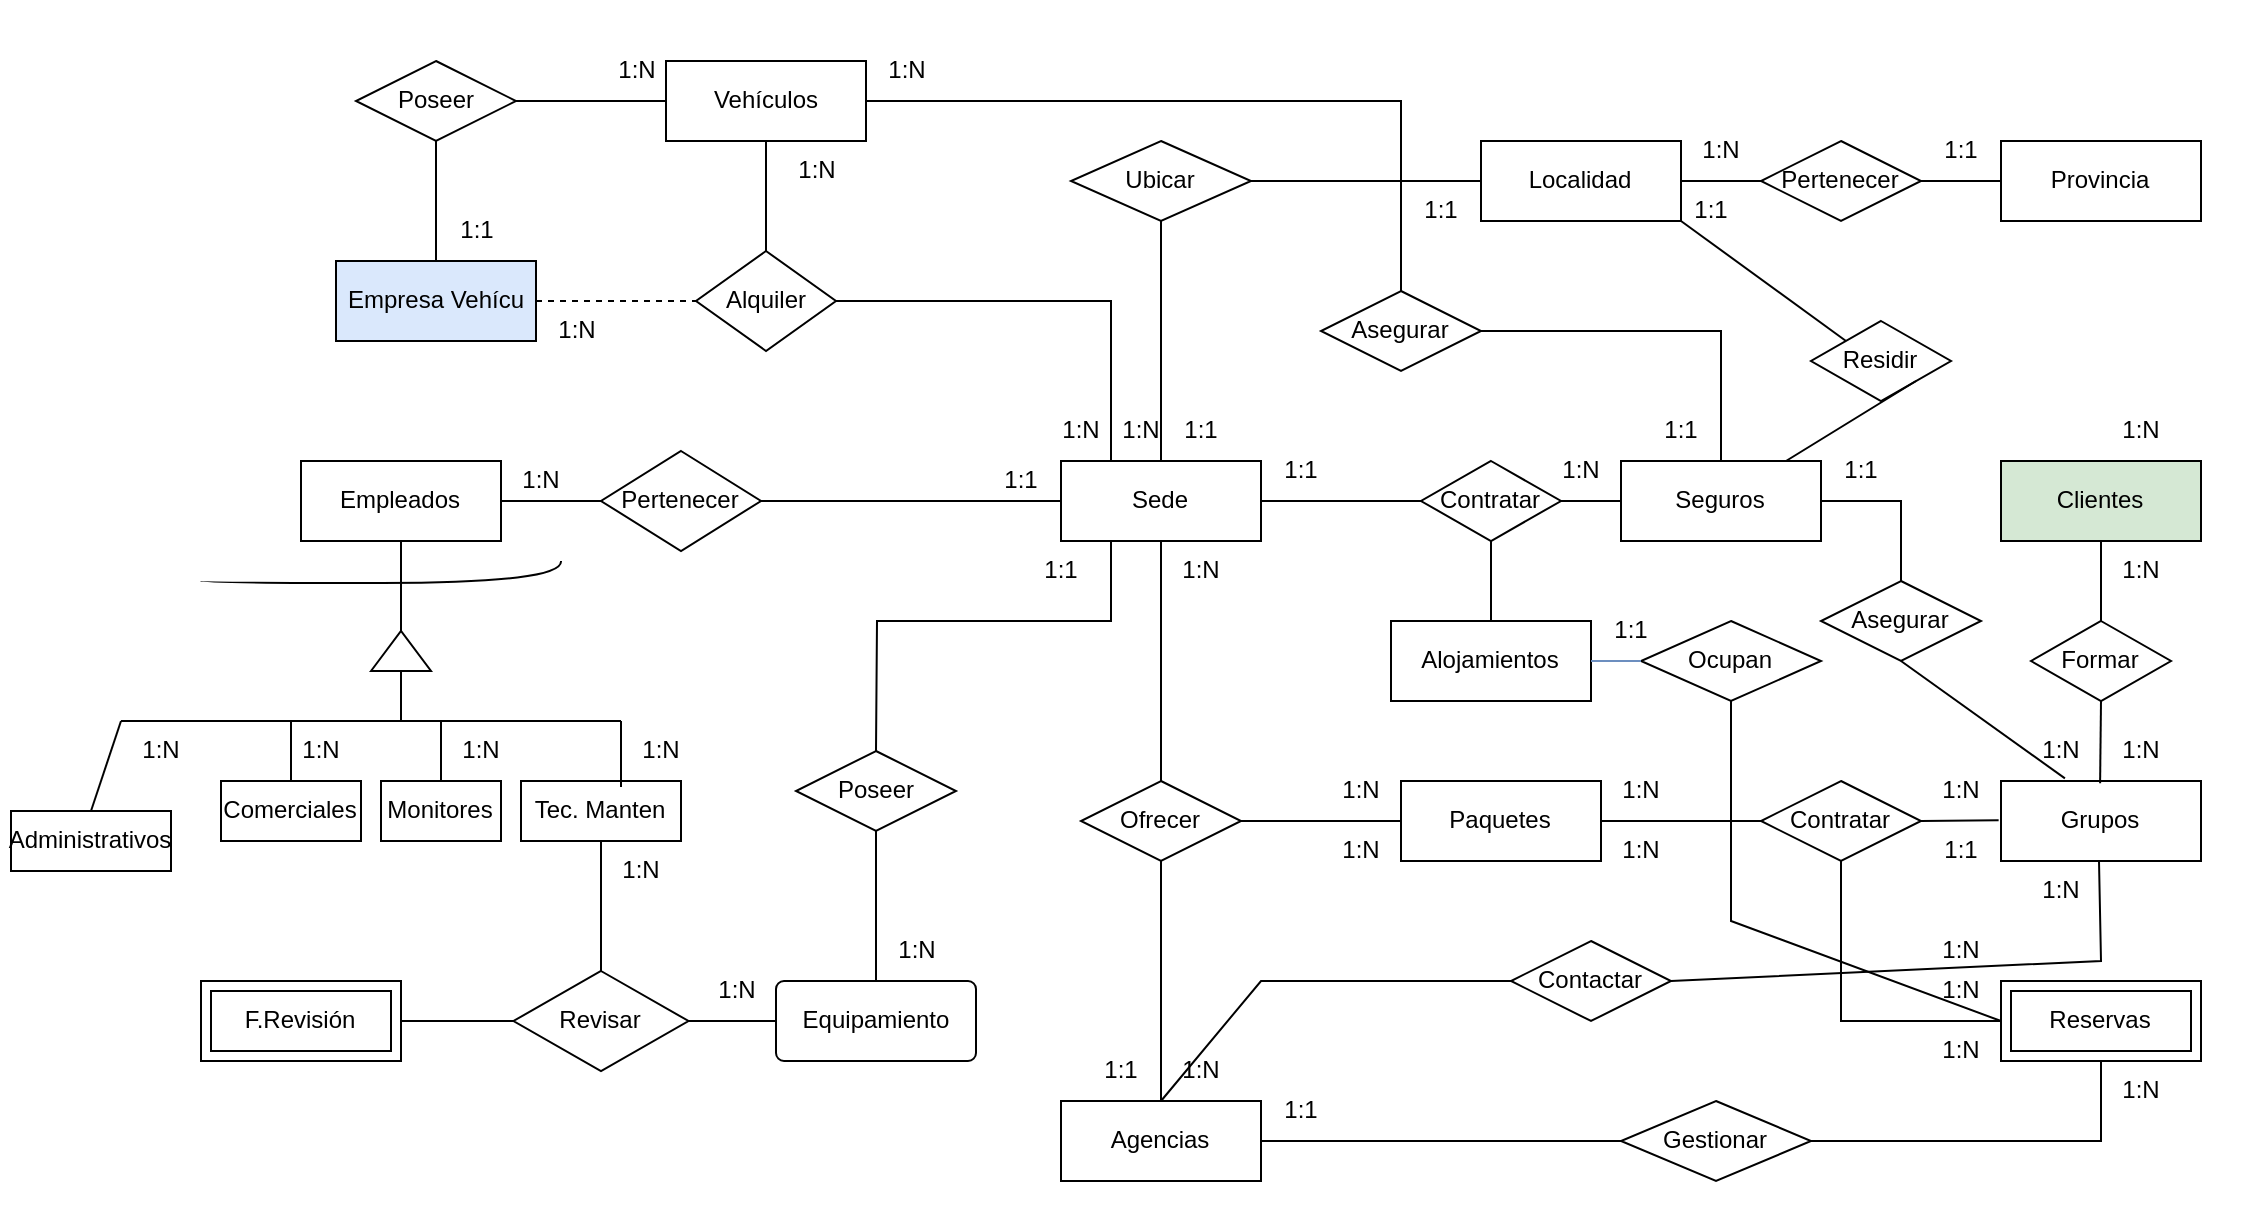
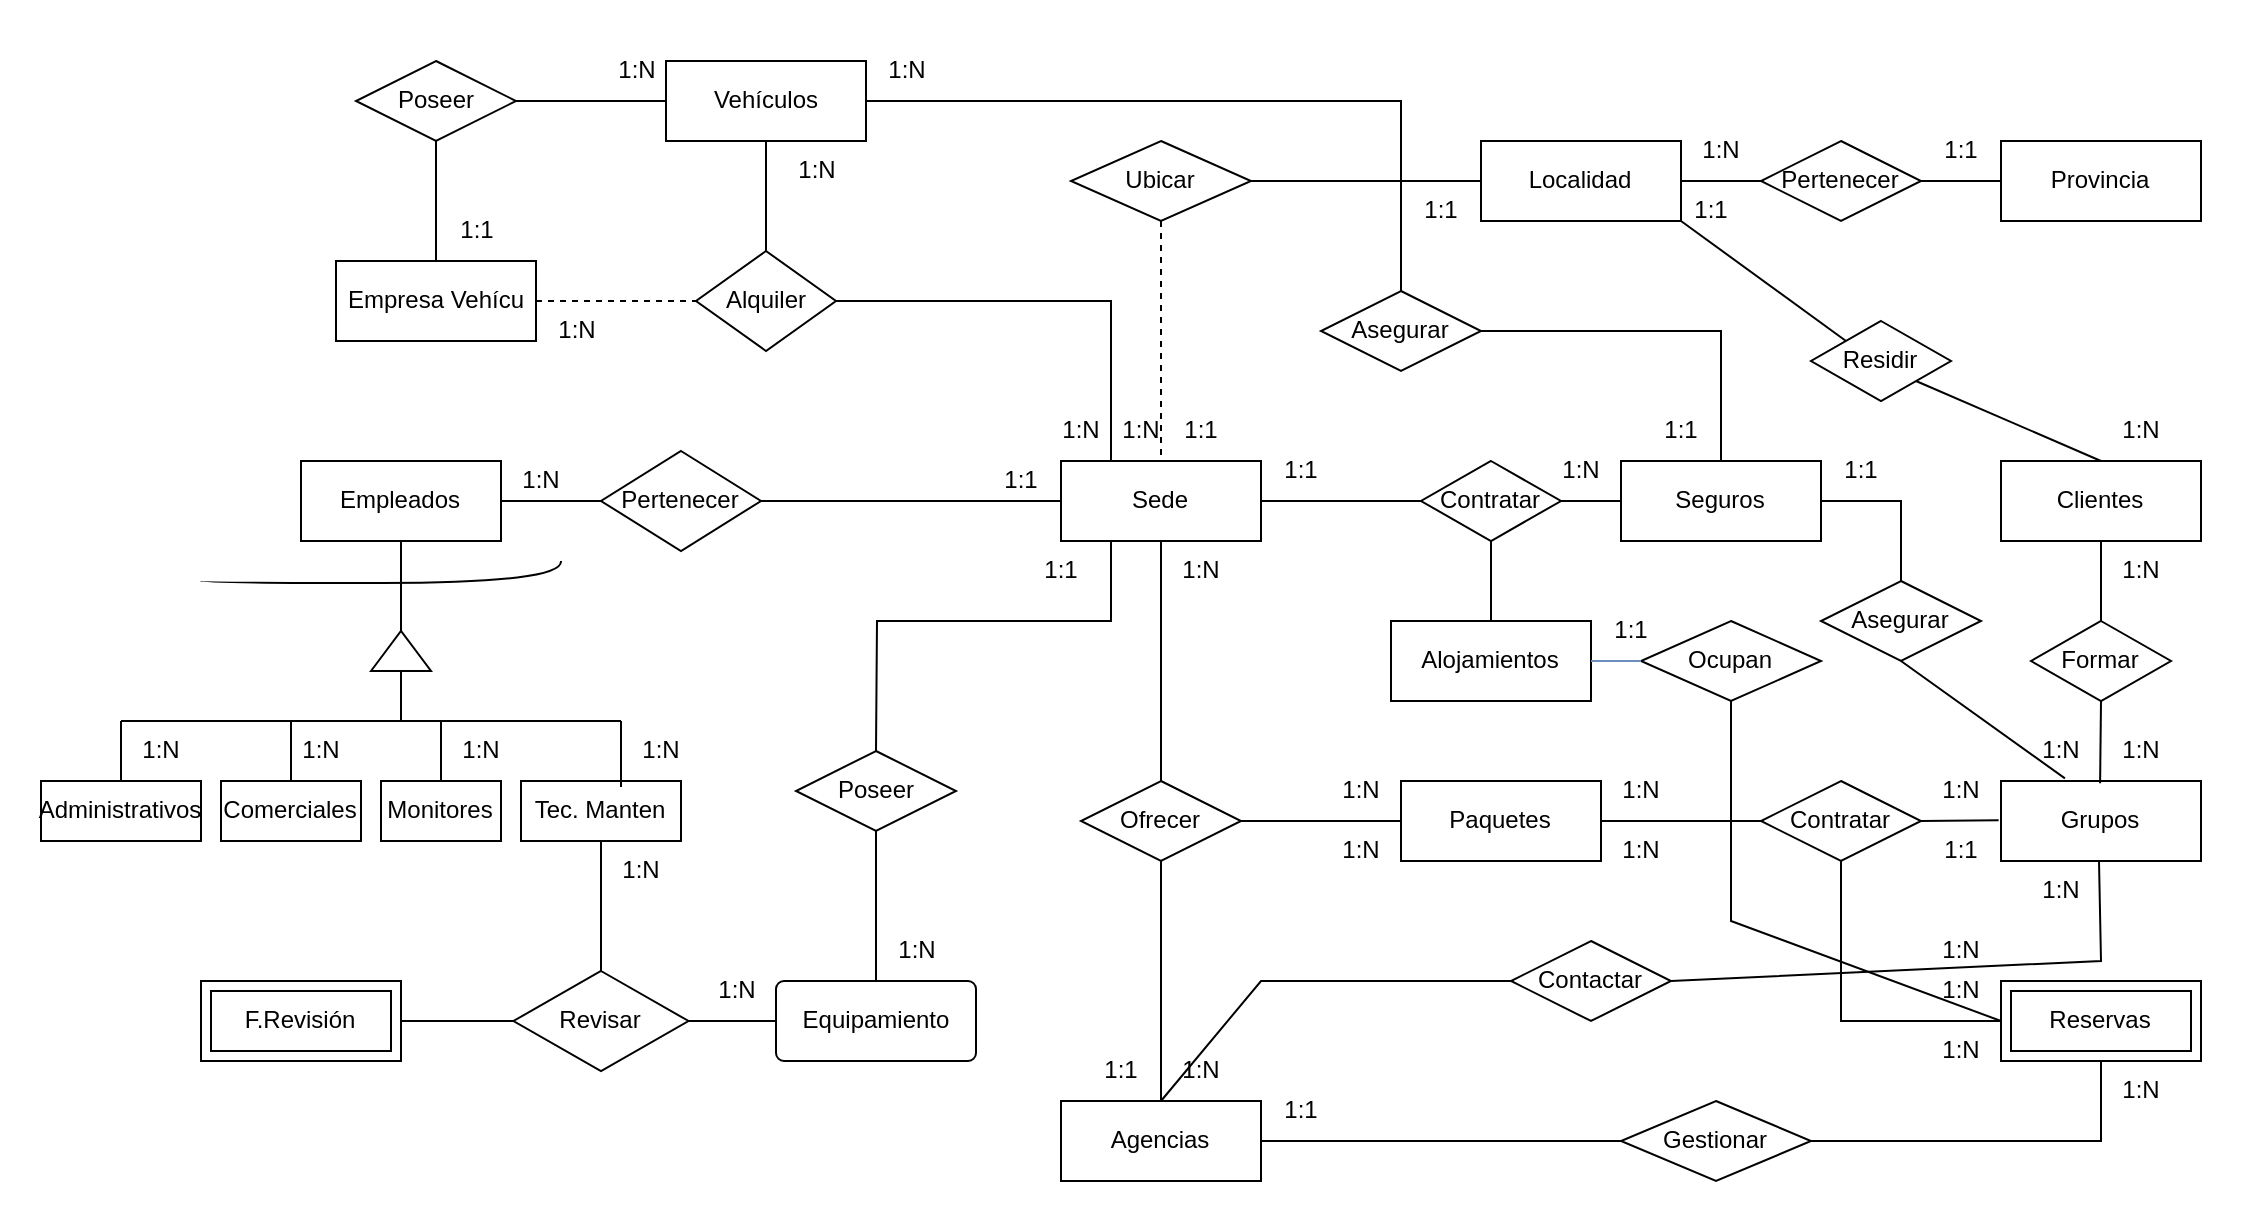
(436, 301) -> (436, 301)
(1161, 342) -> (1161, 342)
(1844, 425) -> (2008, 421)
(2101, 501) -> (2101, 501)
(91, 841) -> (121, 811)
